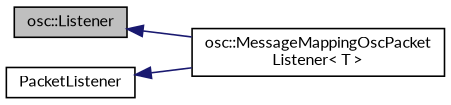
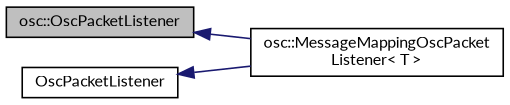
(71, 22) -> (100, 22)
(71, 83) -> (100, 83)
